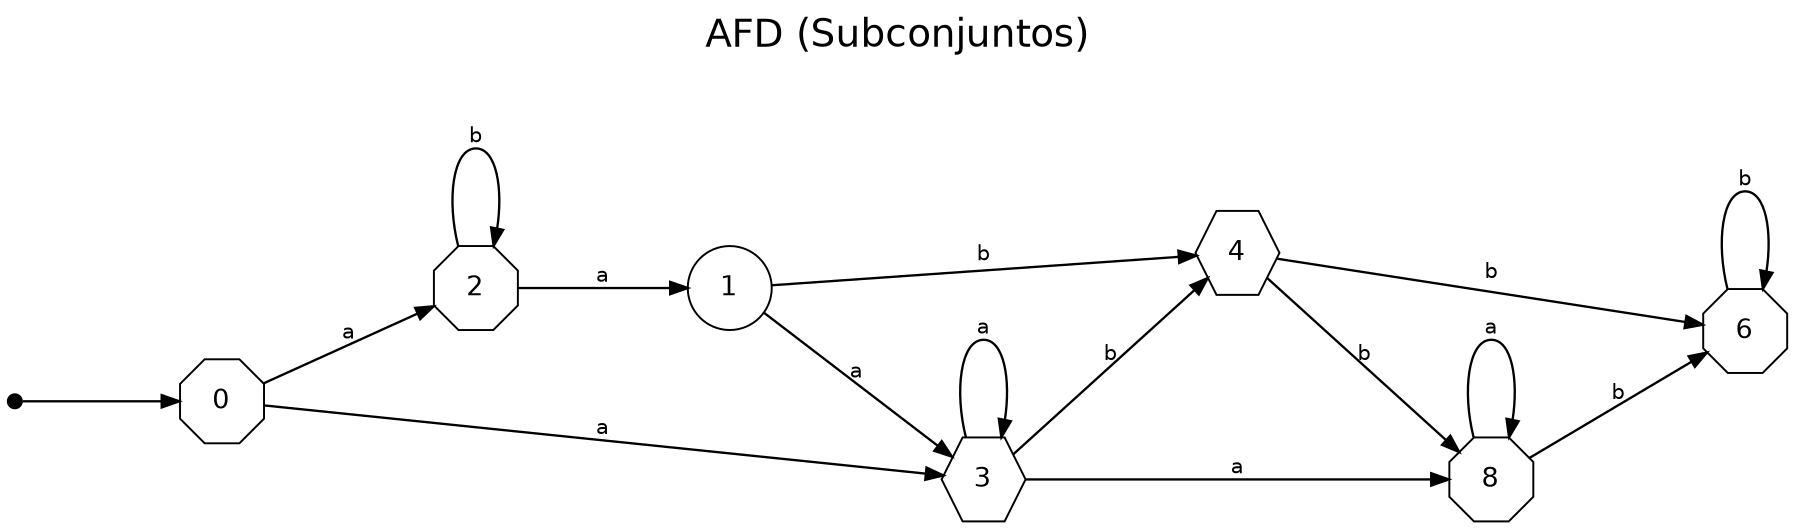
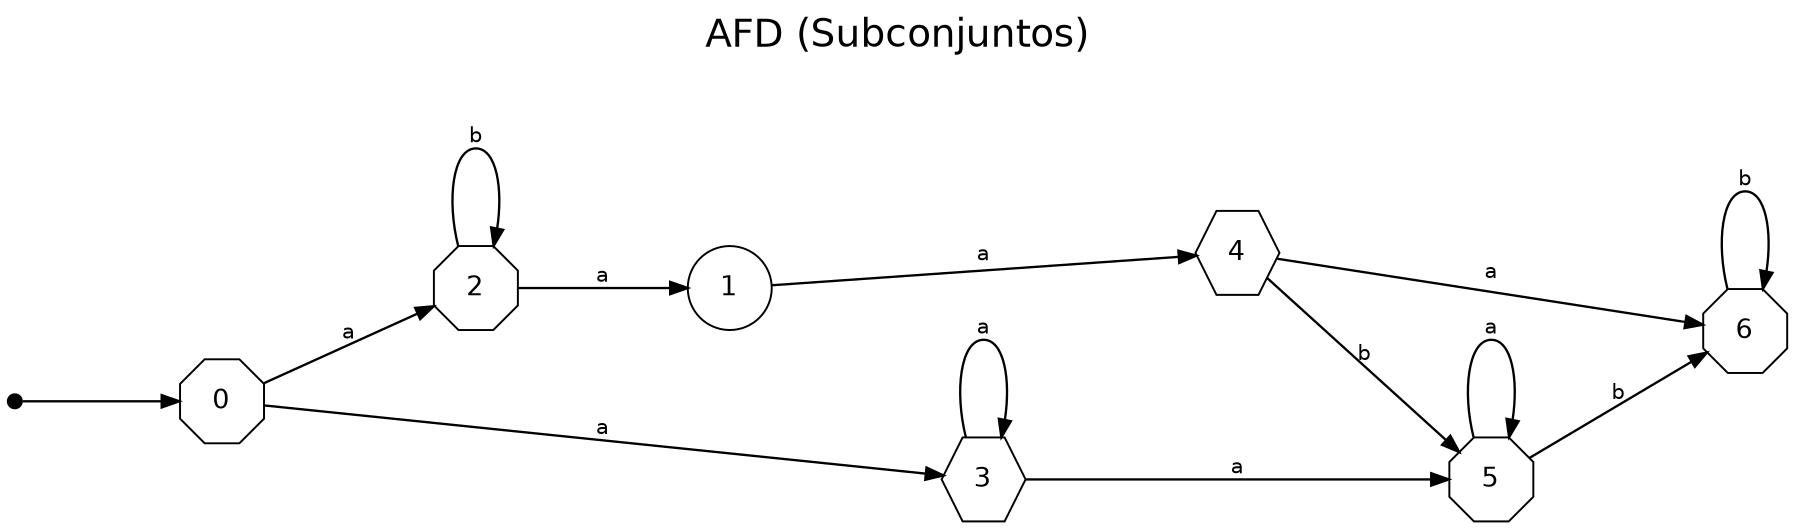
(984, 255) -> (984, 255)
(1491, 272) -> (1491, 272)
(1104, 372) -> none
(851, 379) -> none
(1491, 479) -> (1491, 479)
